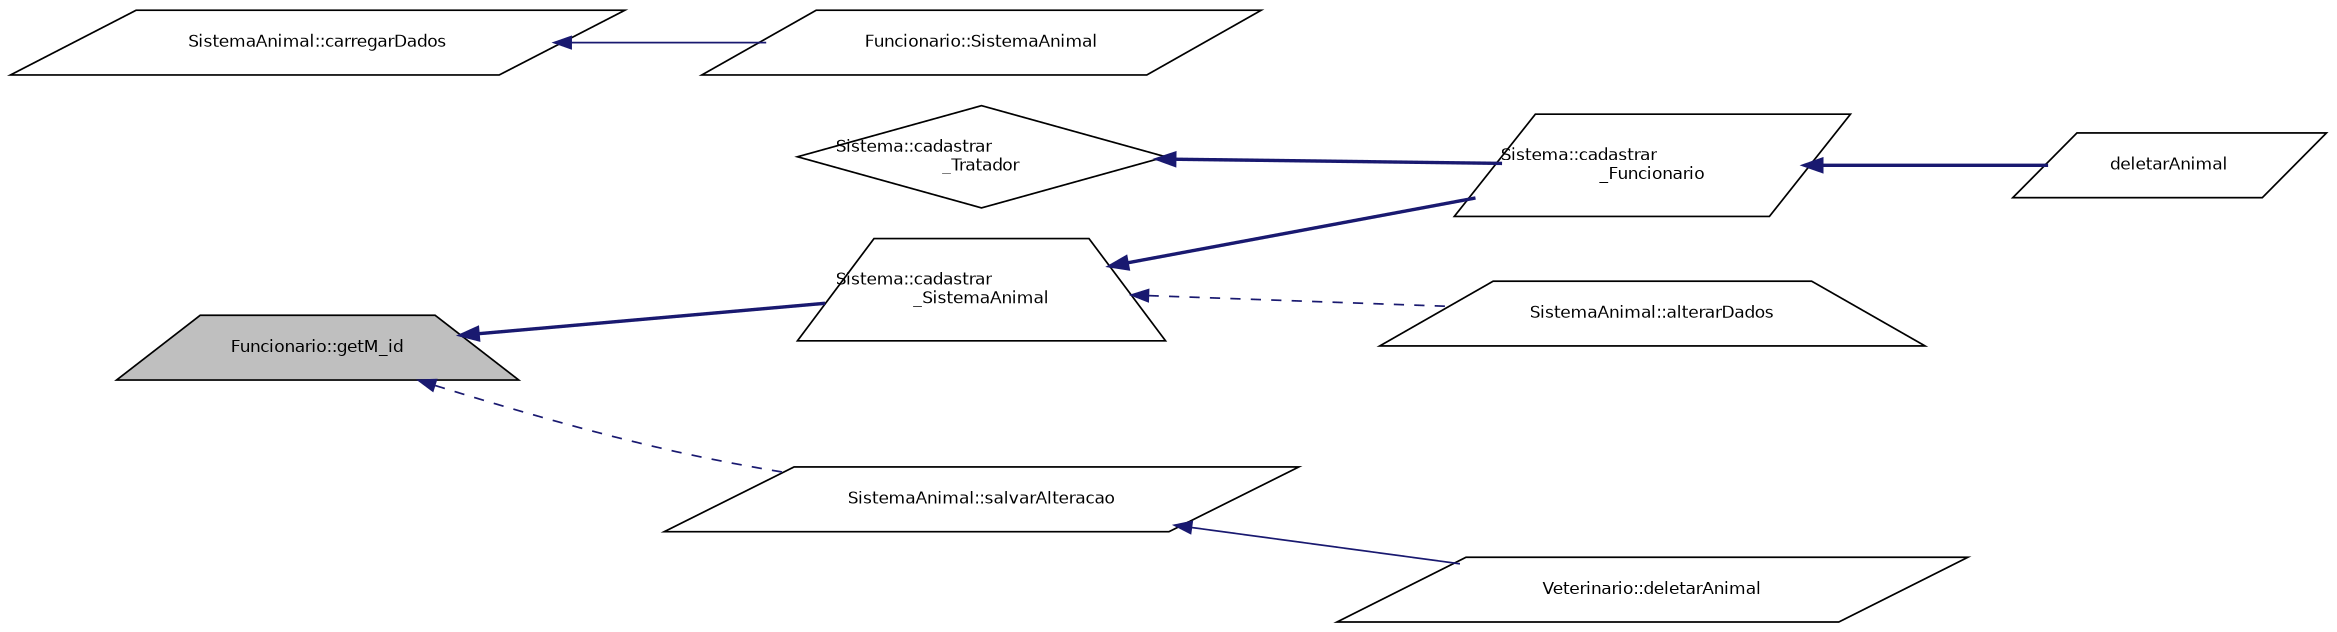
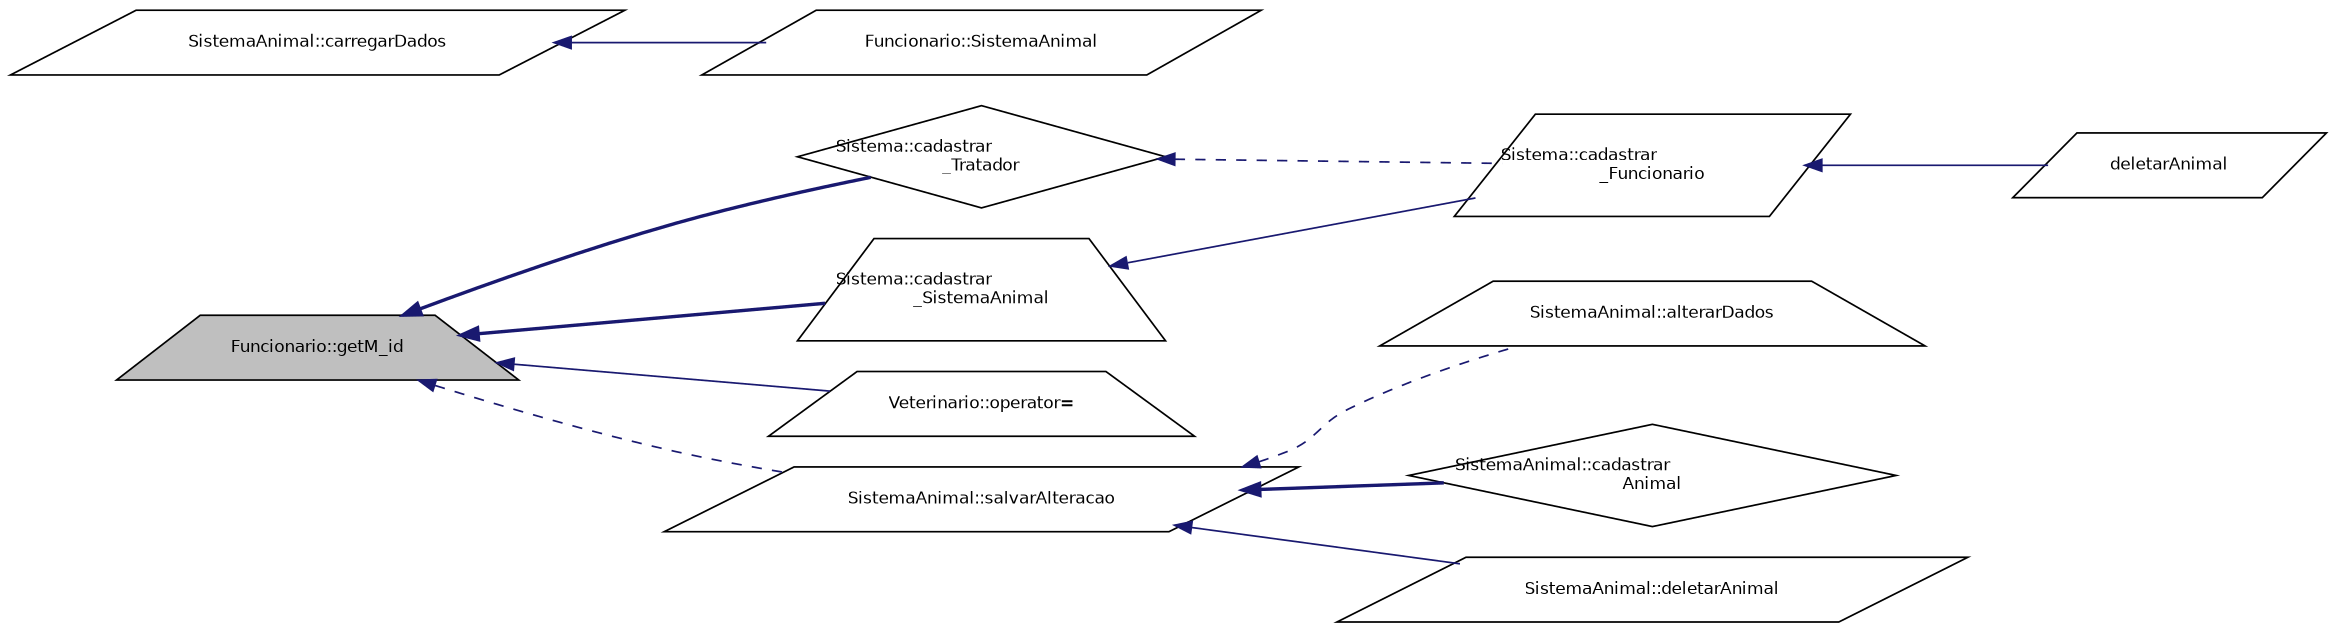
(1338, 161) -> (1338, 161)
(1935, 165) -> (1935, 165)
(1302, 230) -> (1302, 230)
none -> (642, 233)
(1299, 301) -> (1383, 393)
none -> (981, 404)
none -> (1652, 475)
(1652, 590) -> (1652, 590)
